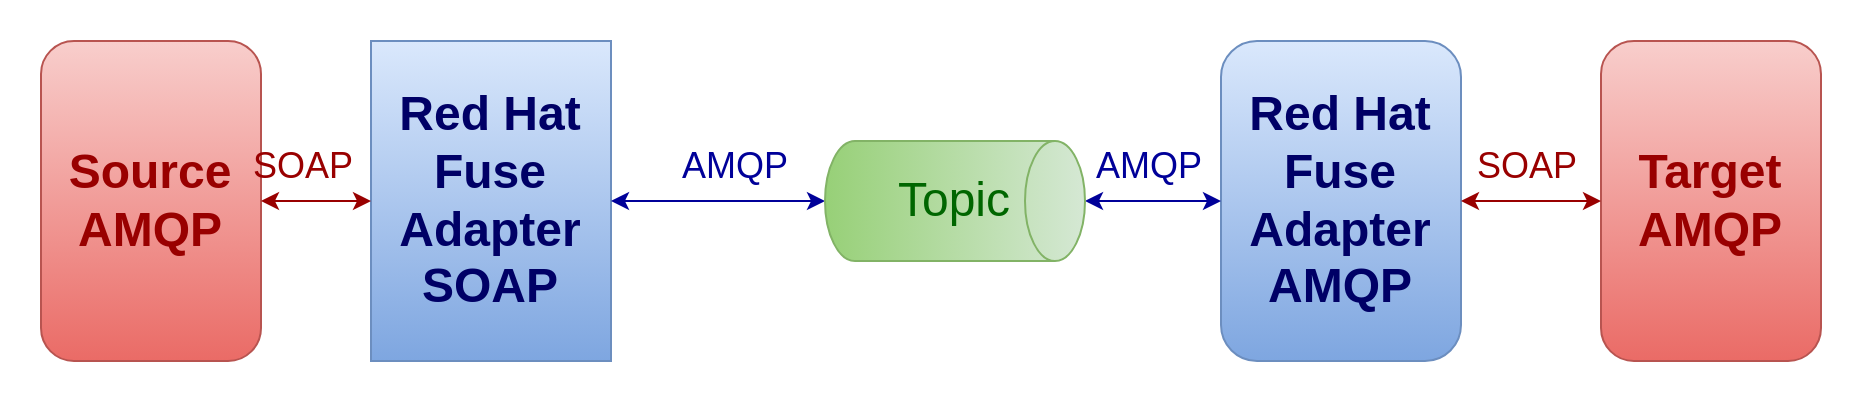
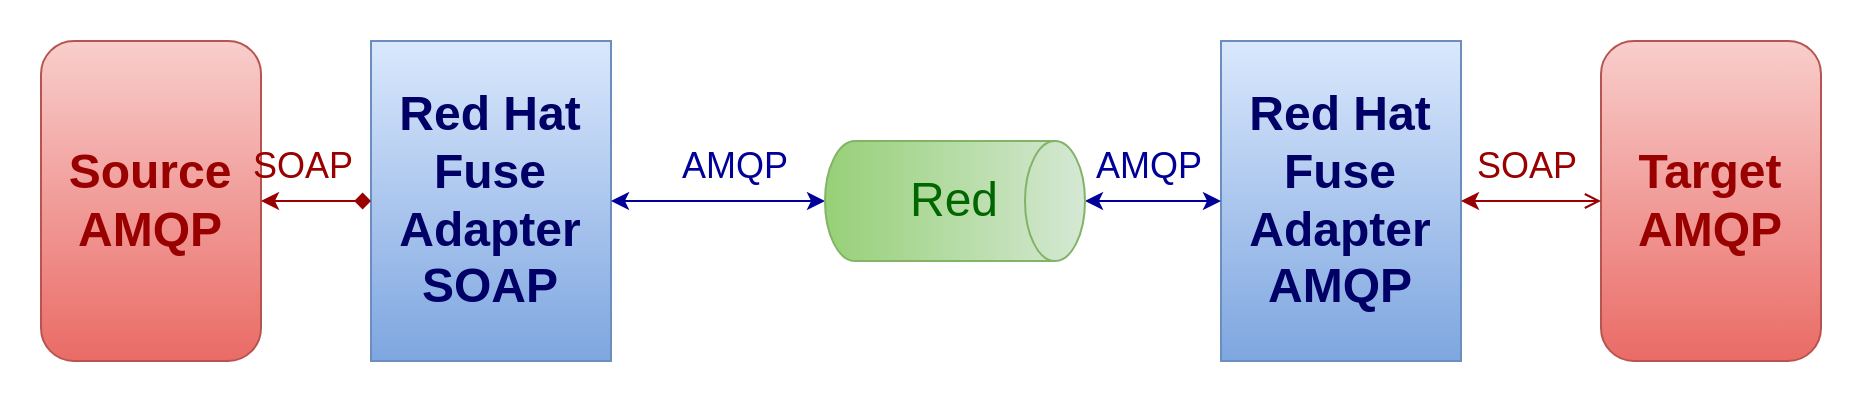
(355, 201) -> (354, 201)
(955, 201) -> (955, 201)
(1341, 201) -> (1341, 201)
(1586, 201) -> (1589, 201)
